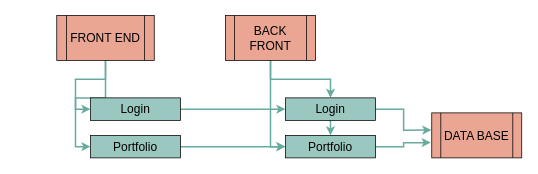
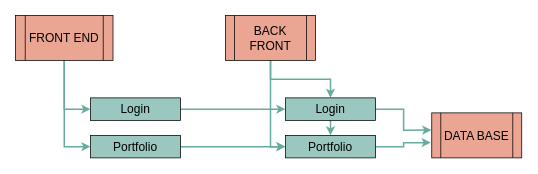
(105, 38) -> (64, 38)
